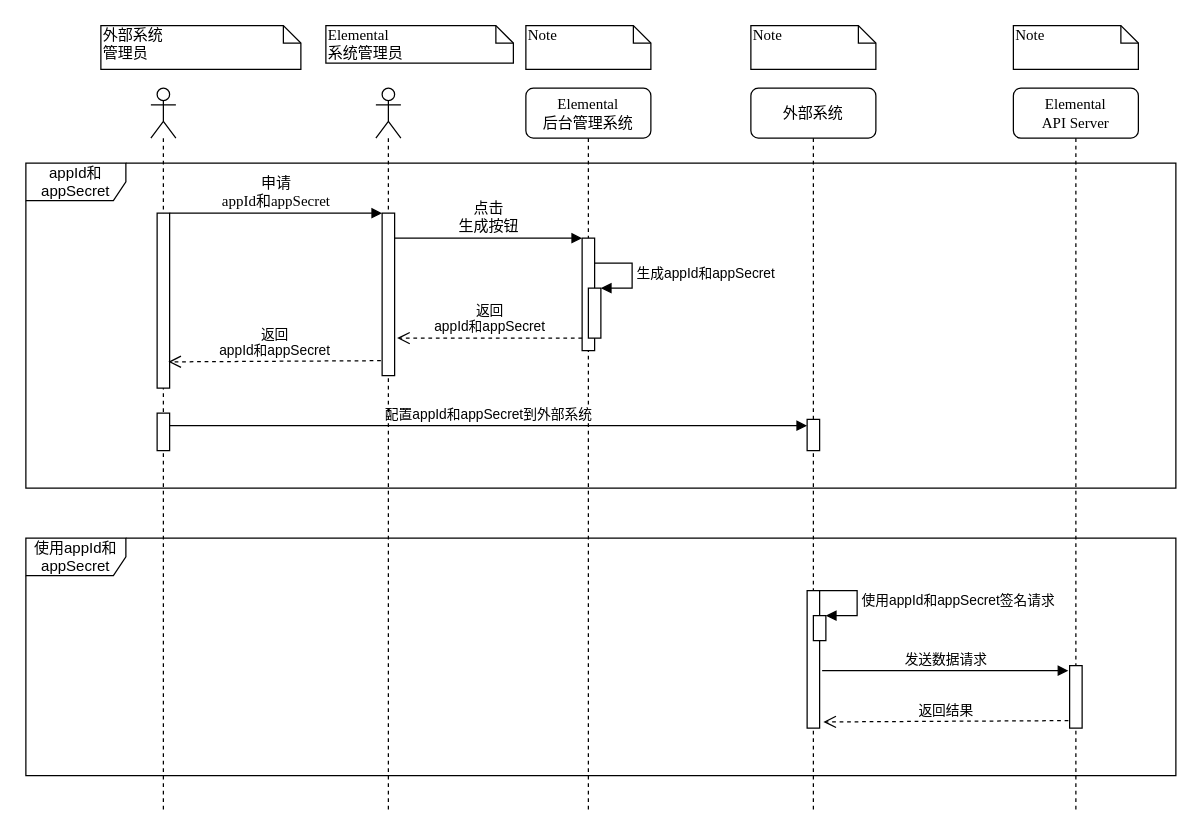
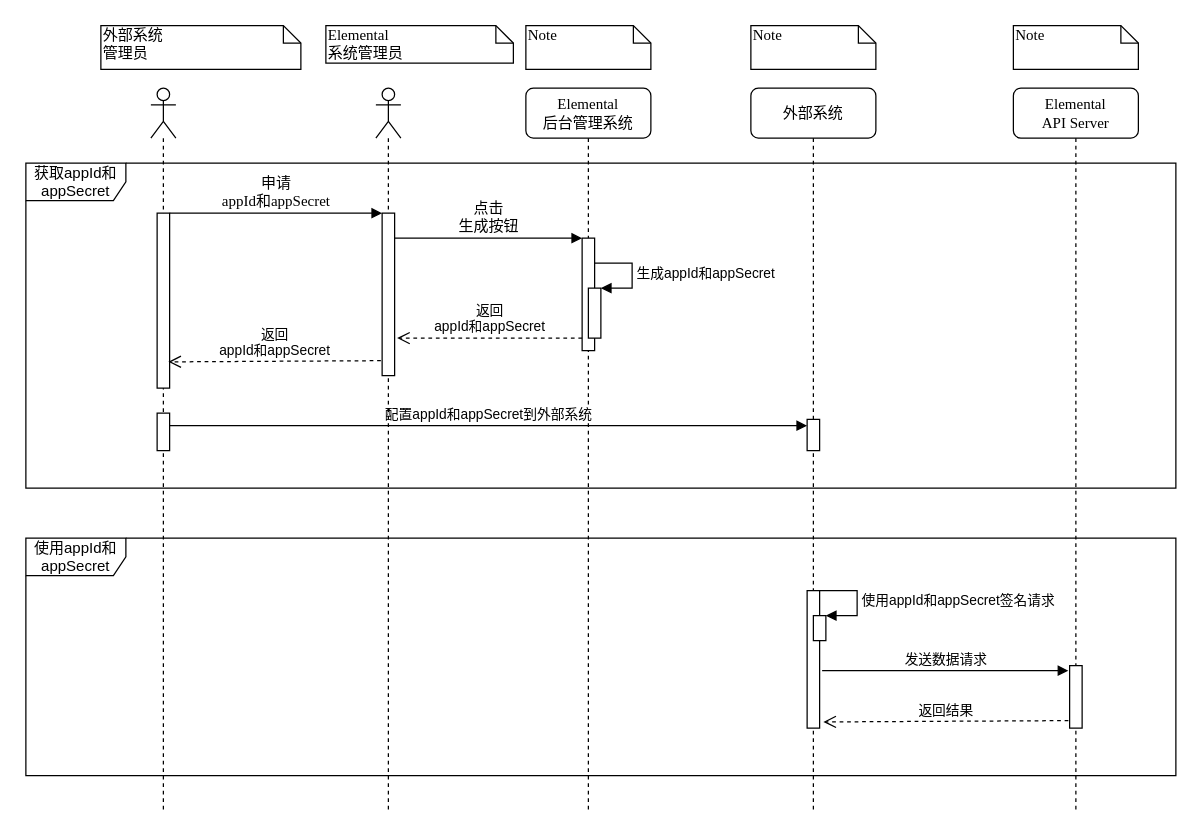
(76, 182) -> (76, 182)
